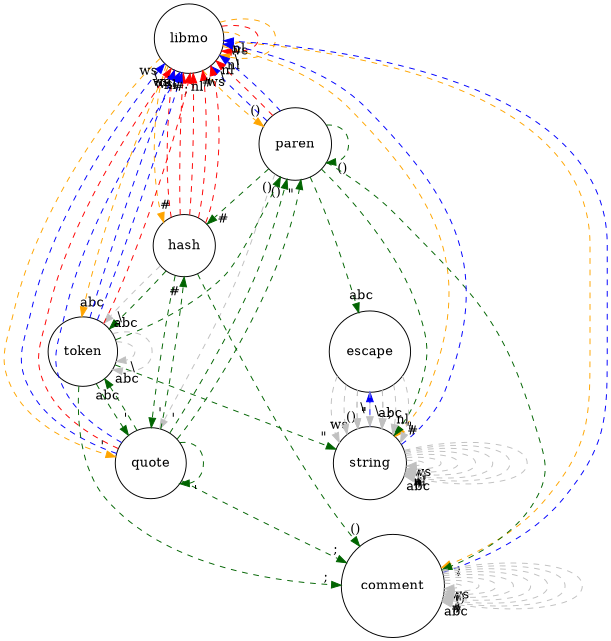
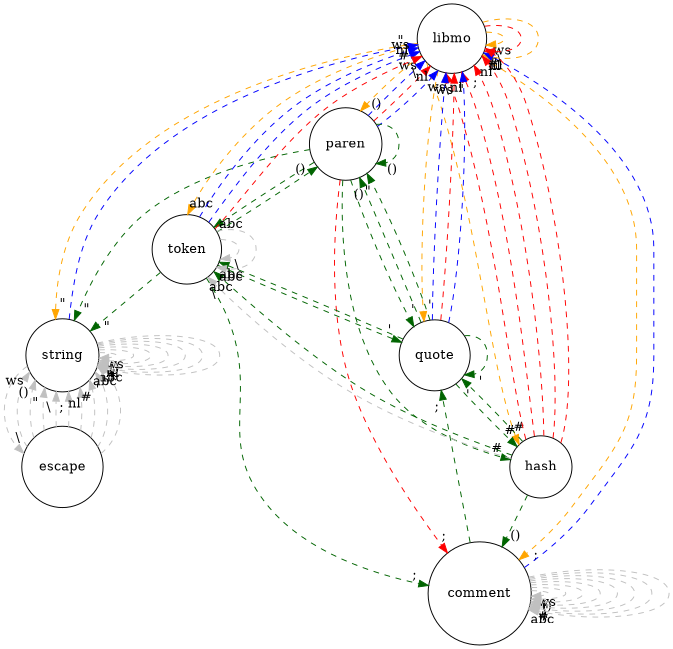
(335, 239) -> (268, 191)
(227, 300) -> (377, 250)
(507, 352) -> (345, 365)
(370, 414) -> (5, 404)
(259, 520) -> (457, 471)
